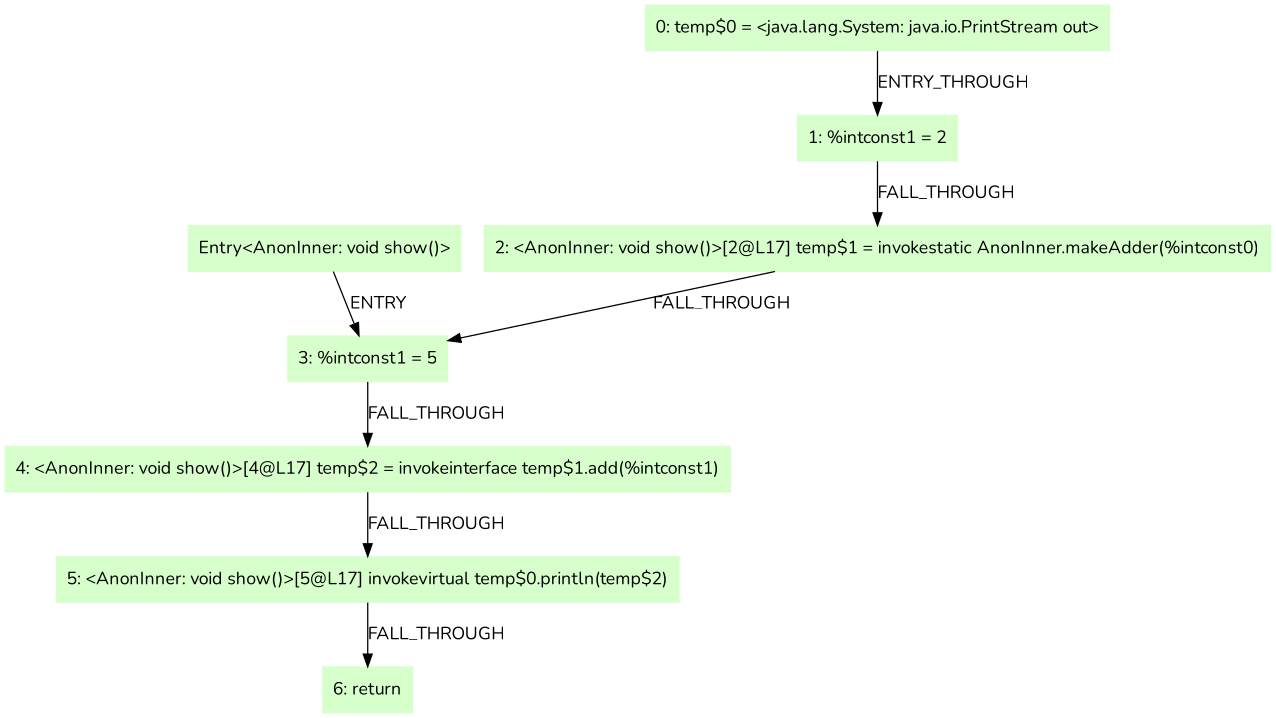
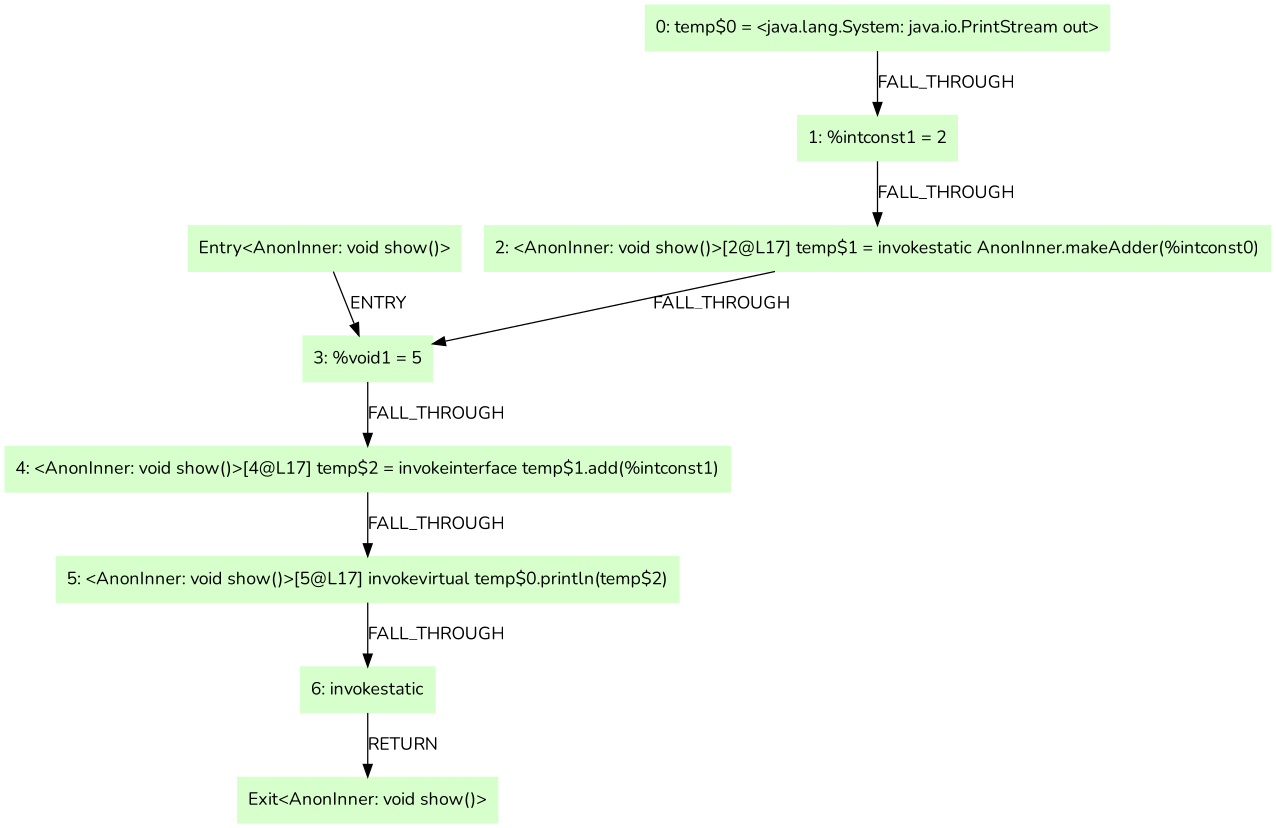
(954, 83) -> (947, 83)
(368, 359) -> (368, 359)
(368, 690) -> (368, 690)
none -> (368, 800)
